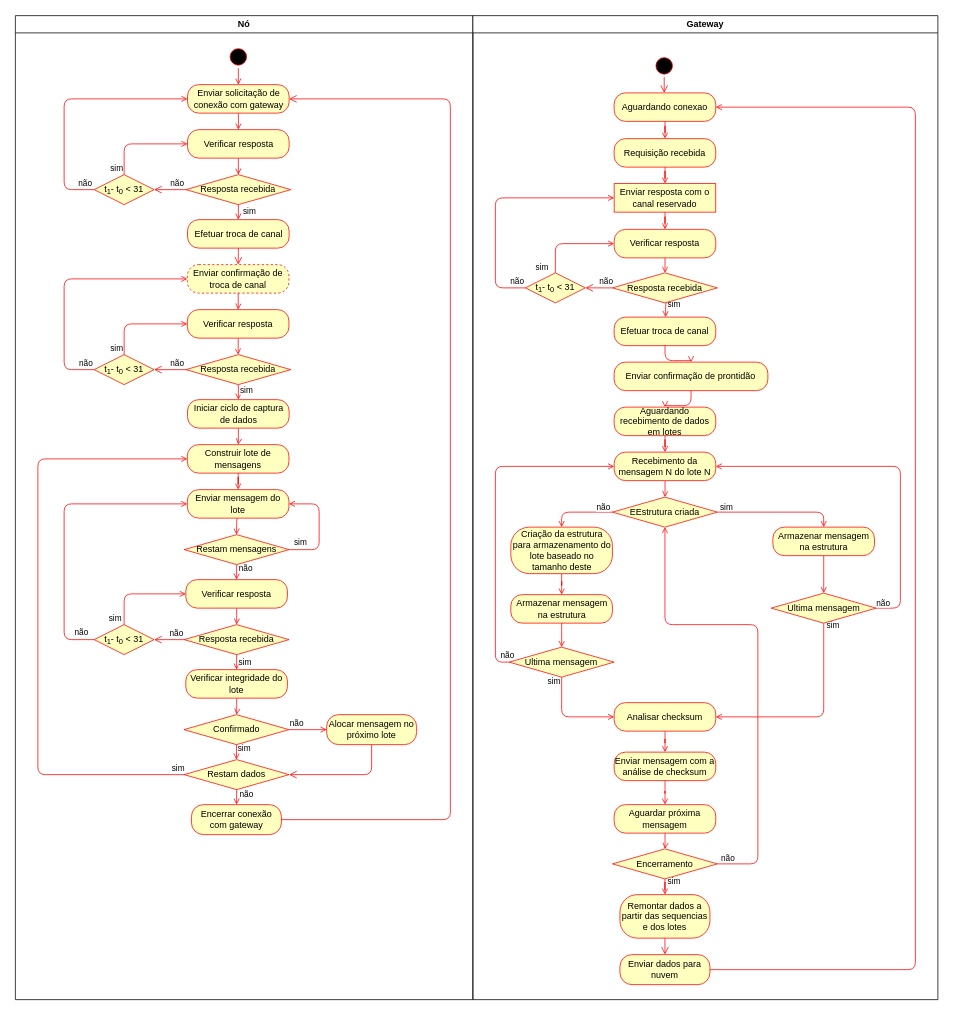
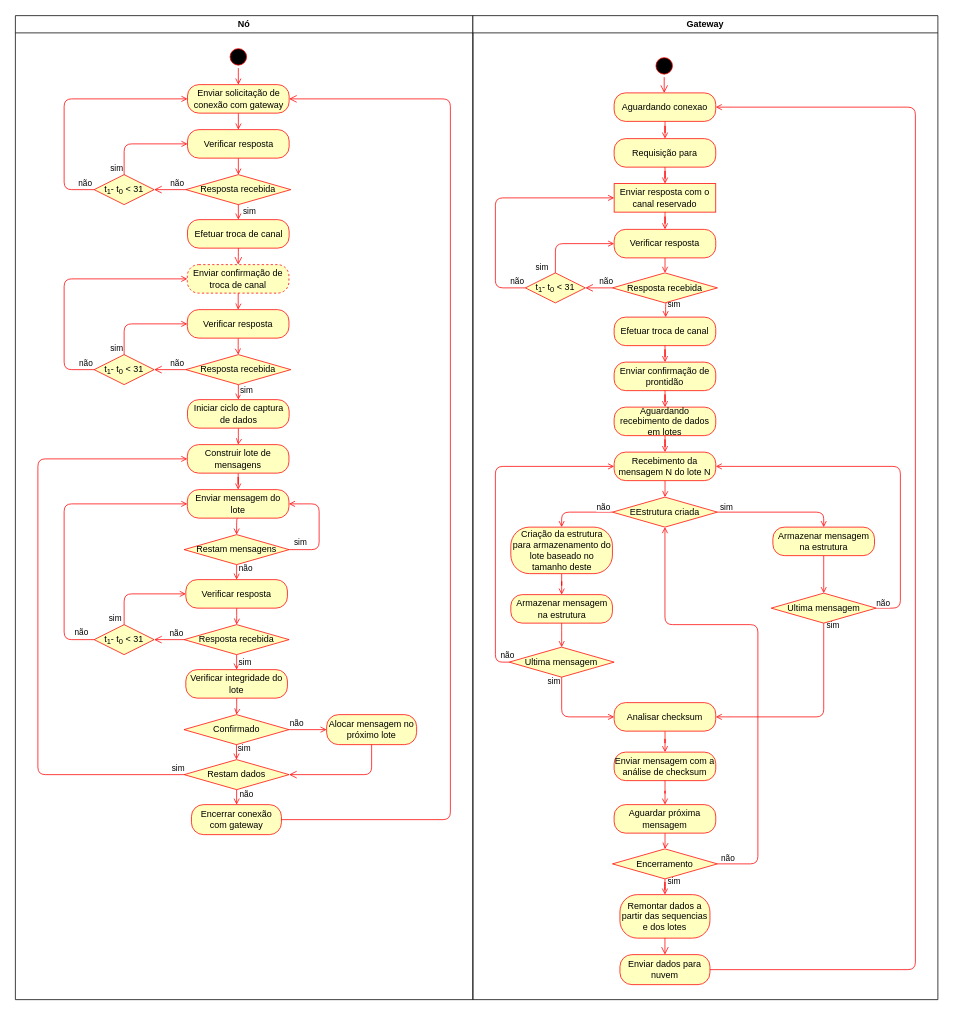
(665, 153) -> (665, 153)
(691, 376) -> (665, 376)
